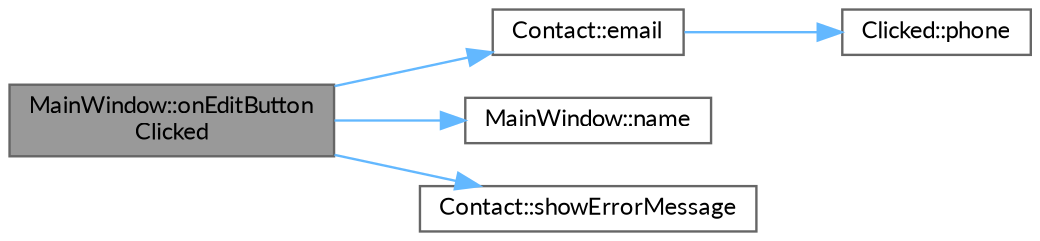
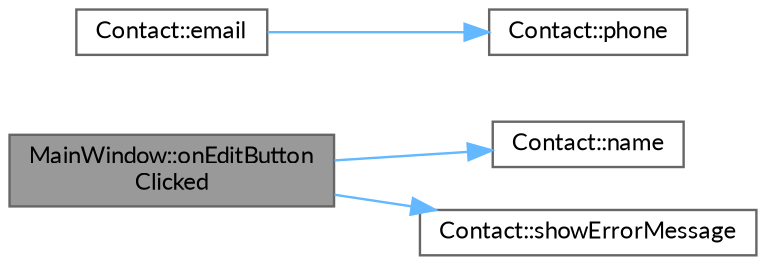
(937, 32) -> (588, 32)
(401, 72) -> none
(588, 120) -> (588, 144)
